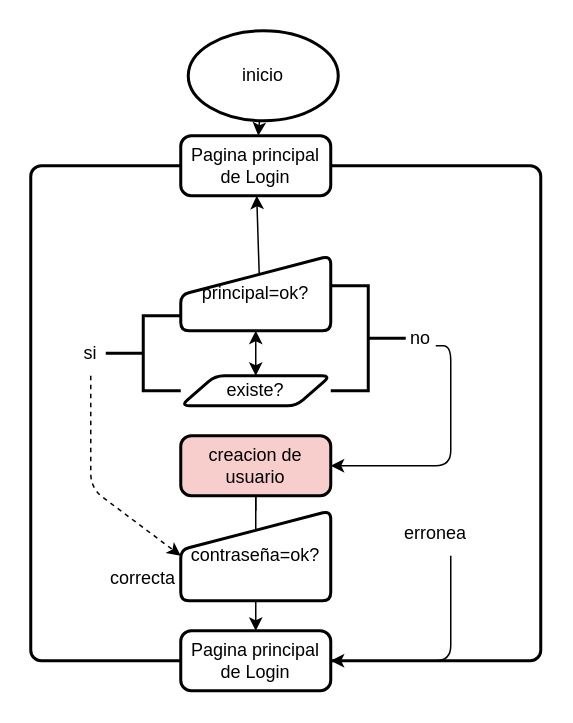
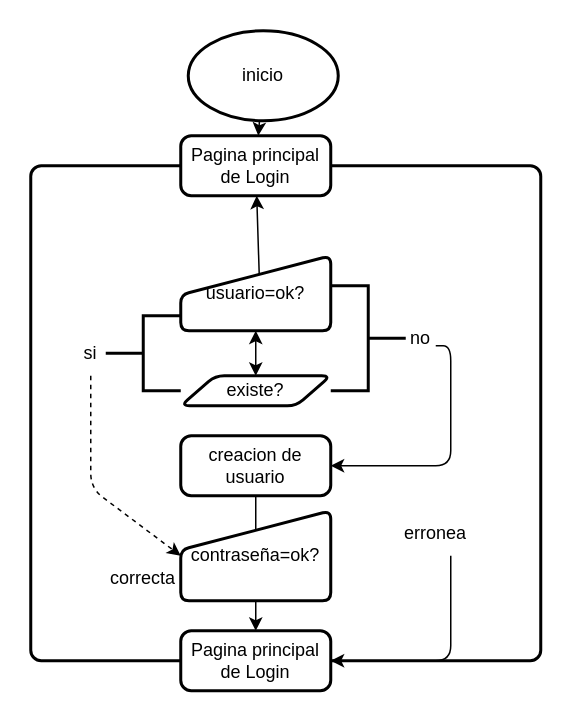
(256, 293) -> (256, 293)
(256, 465) -> none
(256, 466) -> (256, 466)
